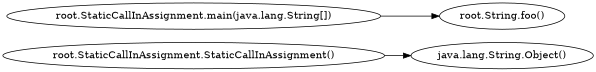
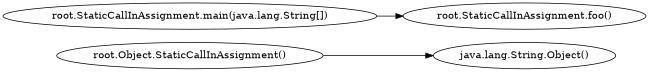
(502, 16) -> (525, 16)
(194, 56) -> (190, 56)
